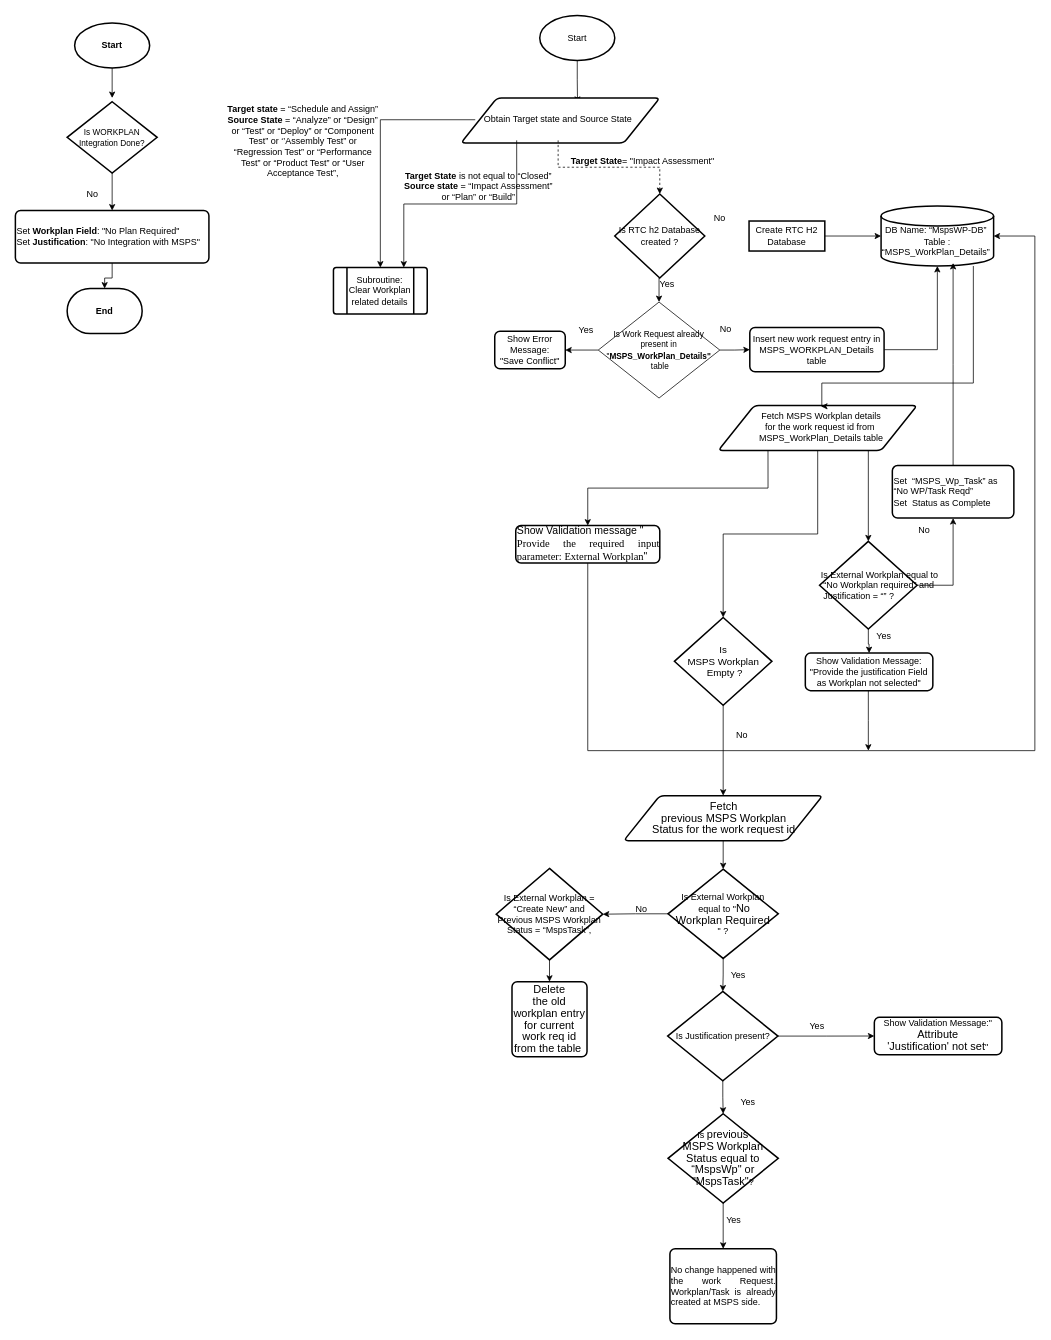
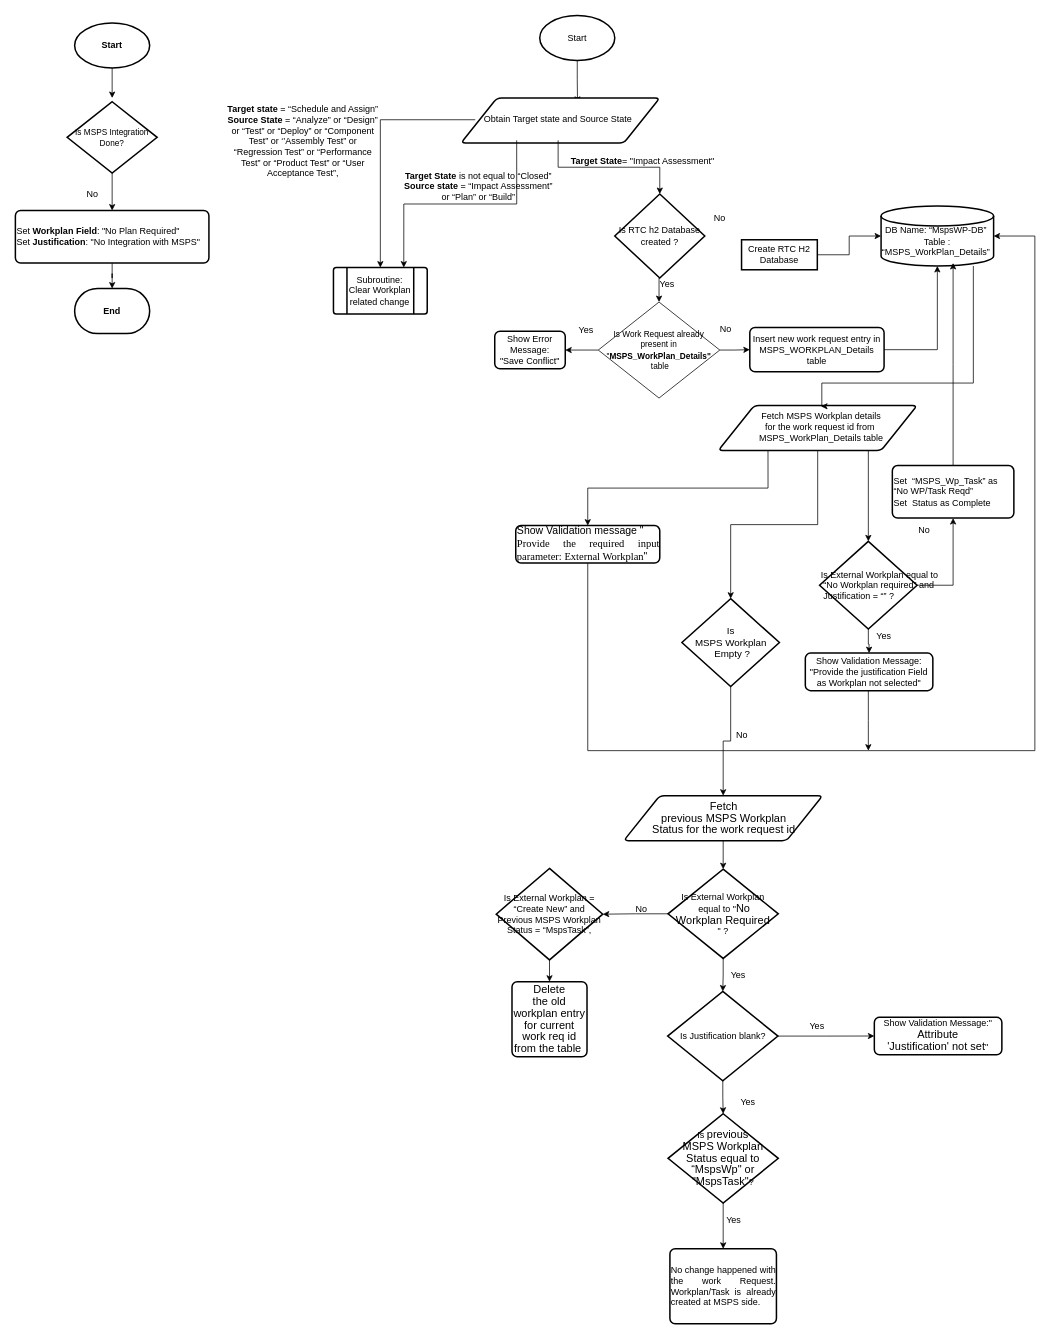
(112, 138) -> (112, 138)
(606, 167) -> (606, 167)
(787, 236) -> (779, 255)
(380, 291) -> (380, 291)
(105, 311) -> (112, 311)
(723, 661) -> (731, 642)
(723, 1036) -> (723, 1036)
